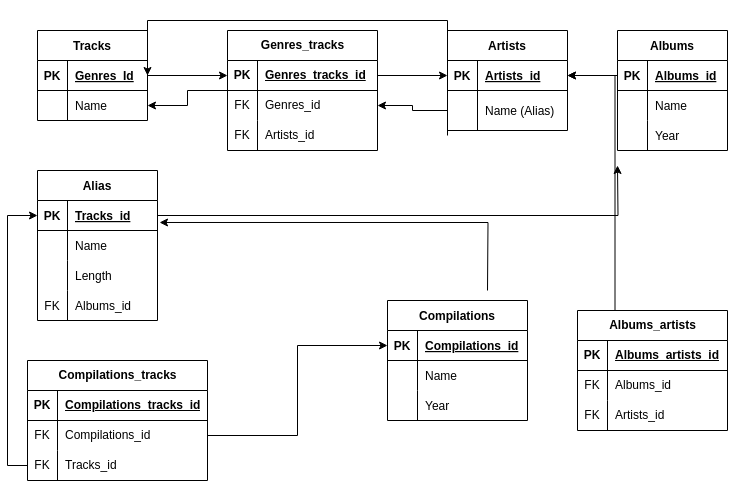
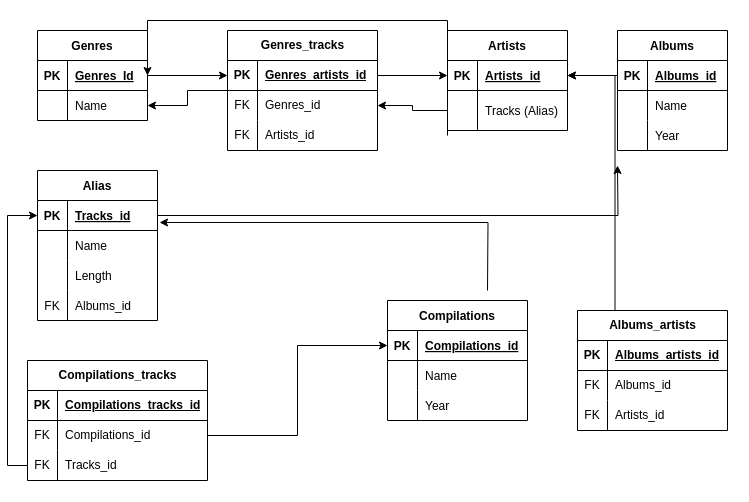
(92, 46) -> (92, 46)
(318, 76) -> (320, 76)
(521, 111) -> (527, 111)
